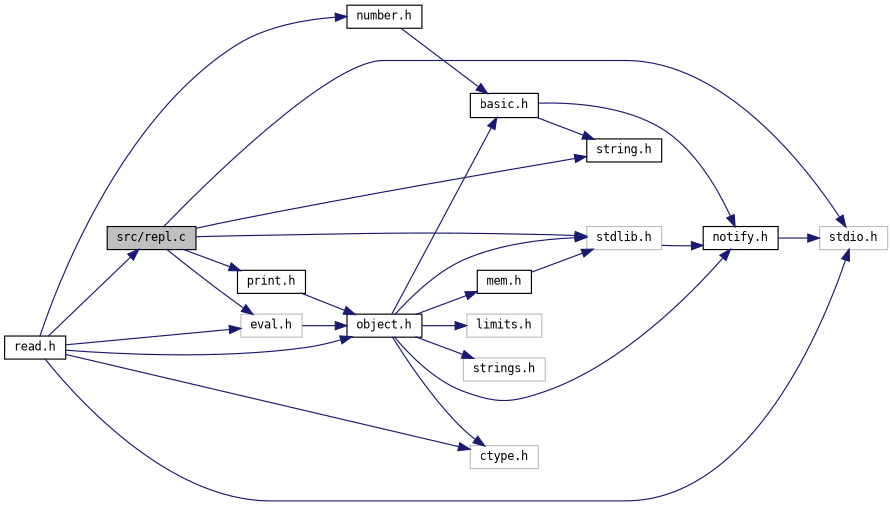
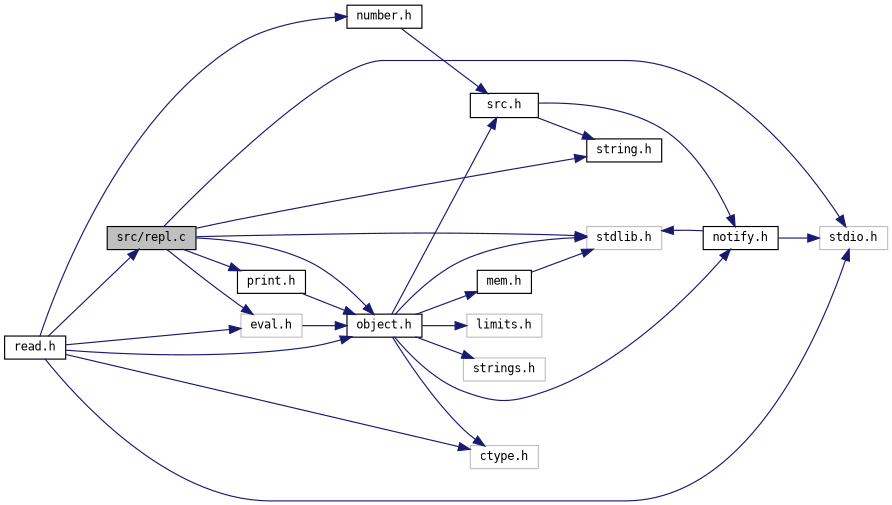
(504, 105) -> (504, 105)
(677, 246) -> (688, 230)
none -> (289, 254)
